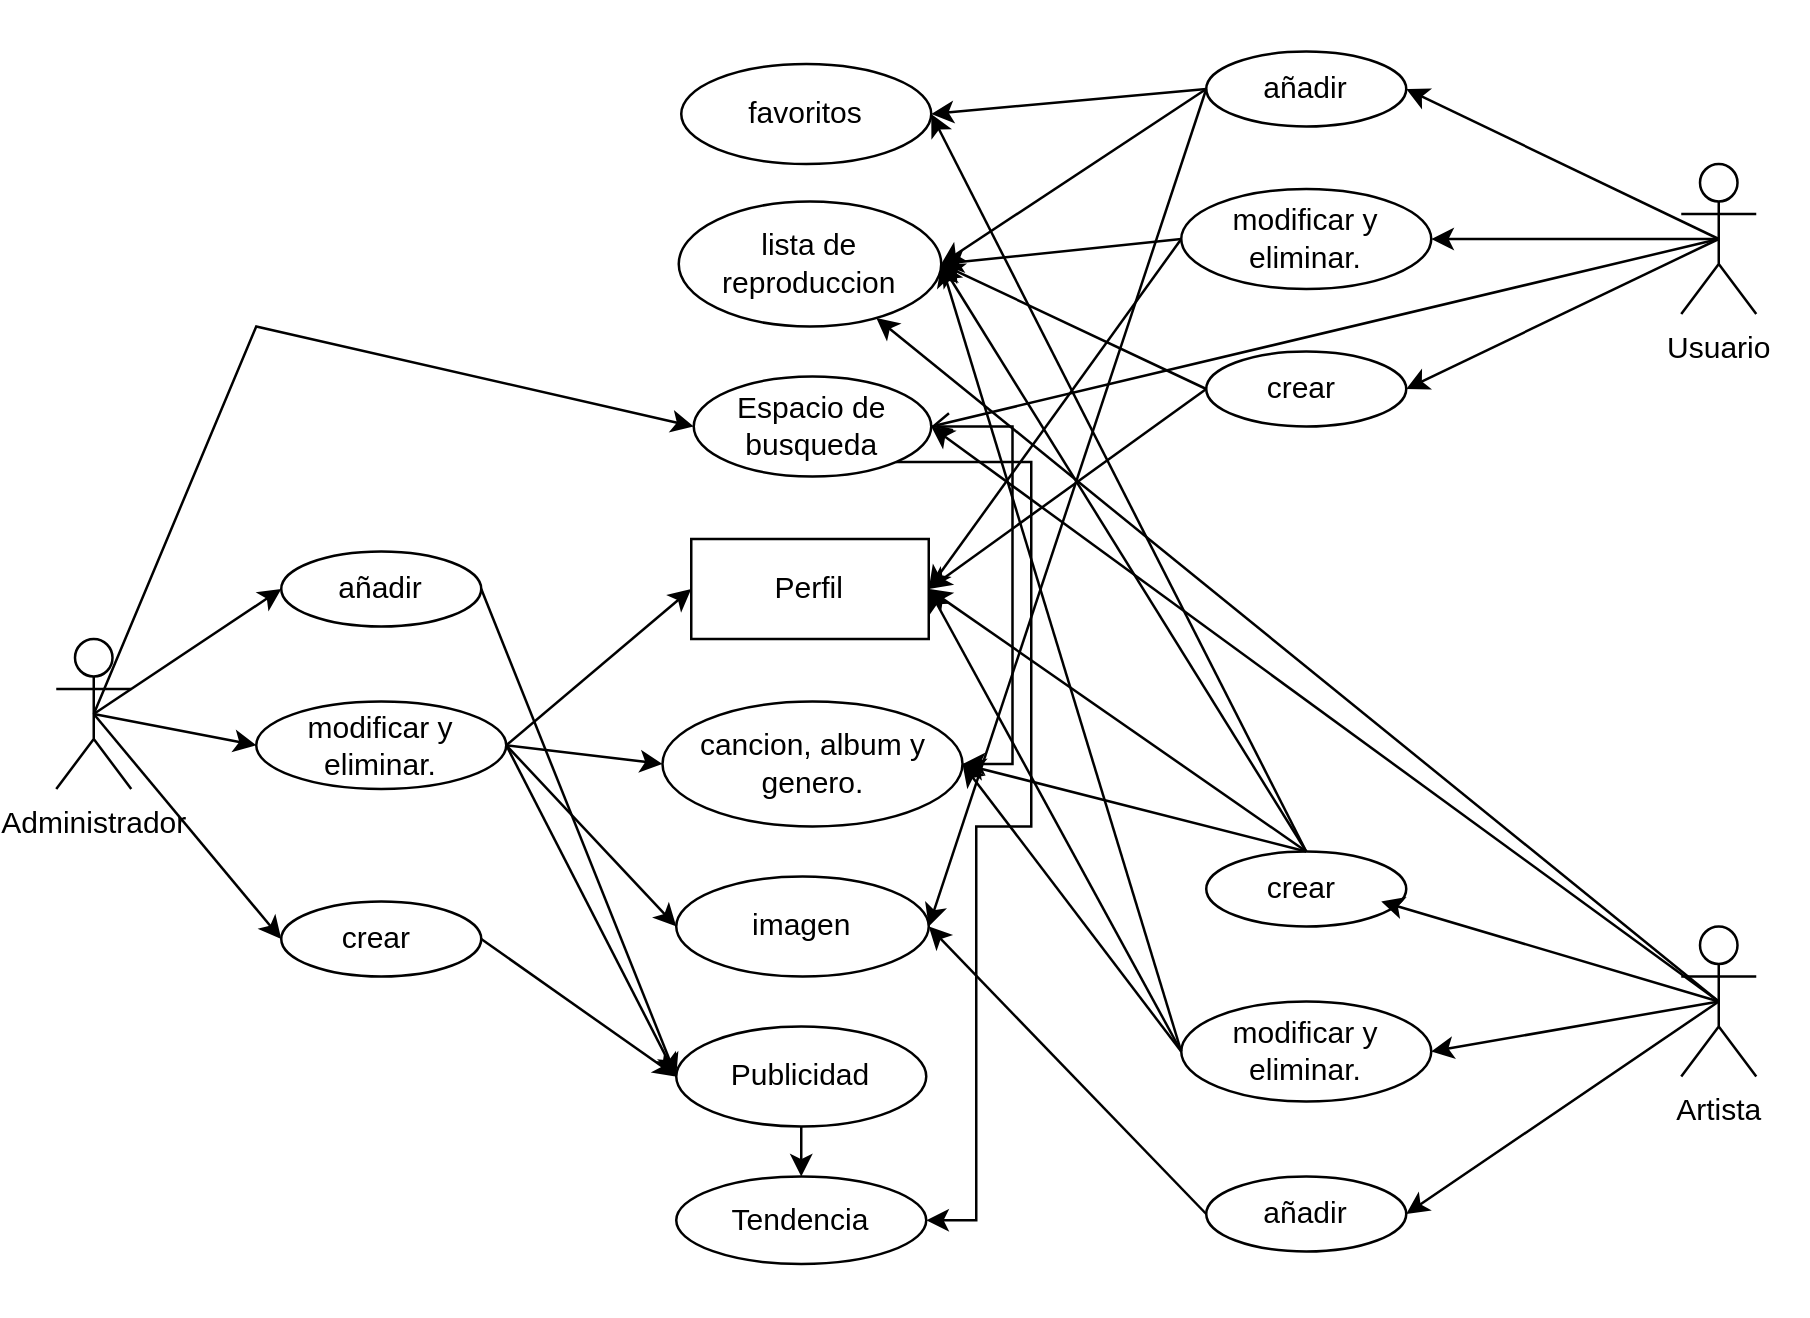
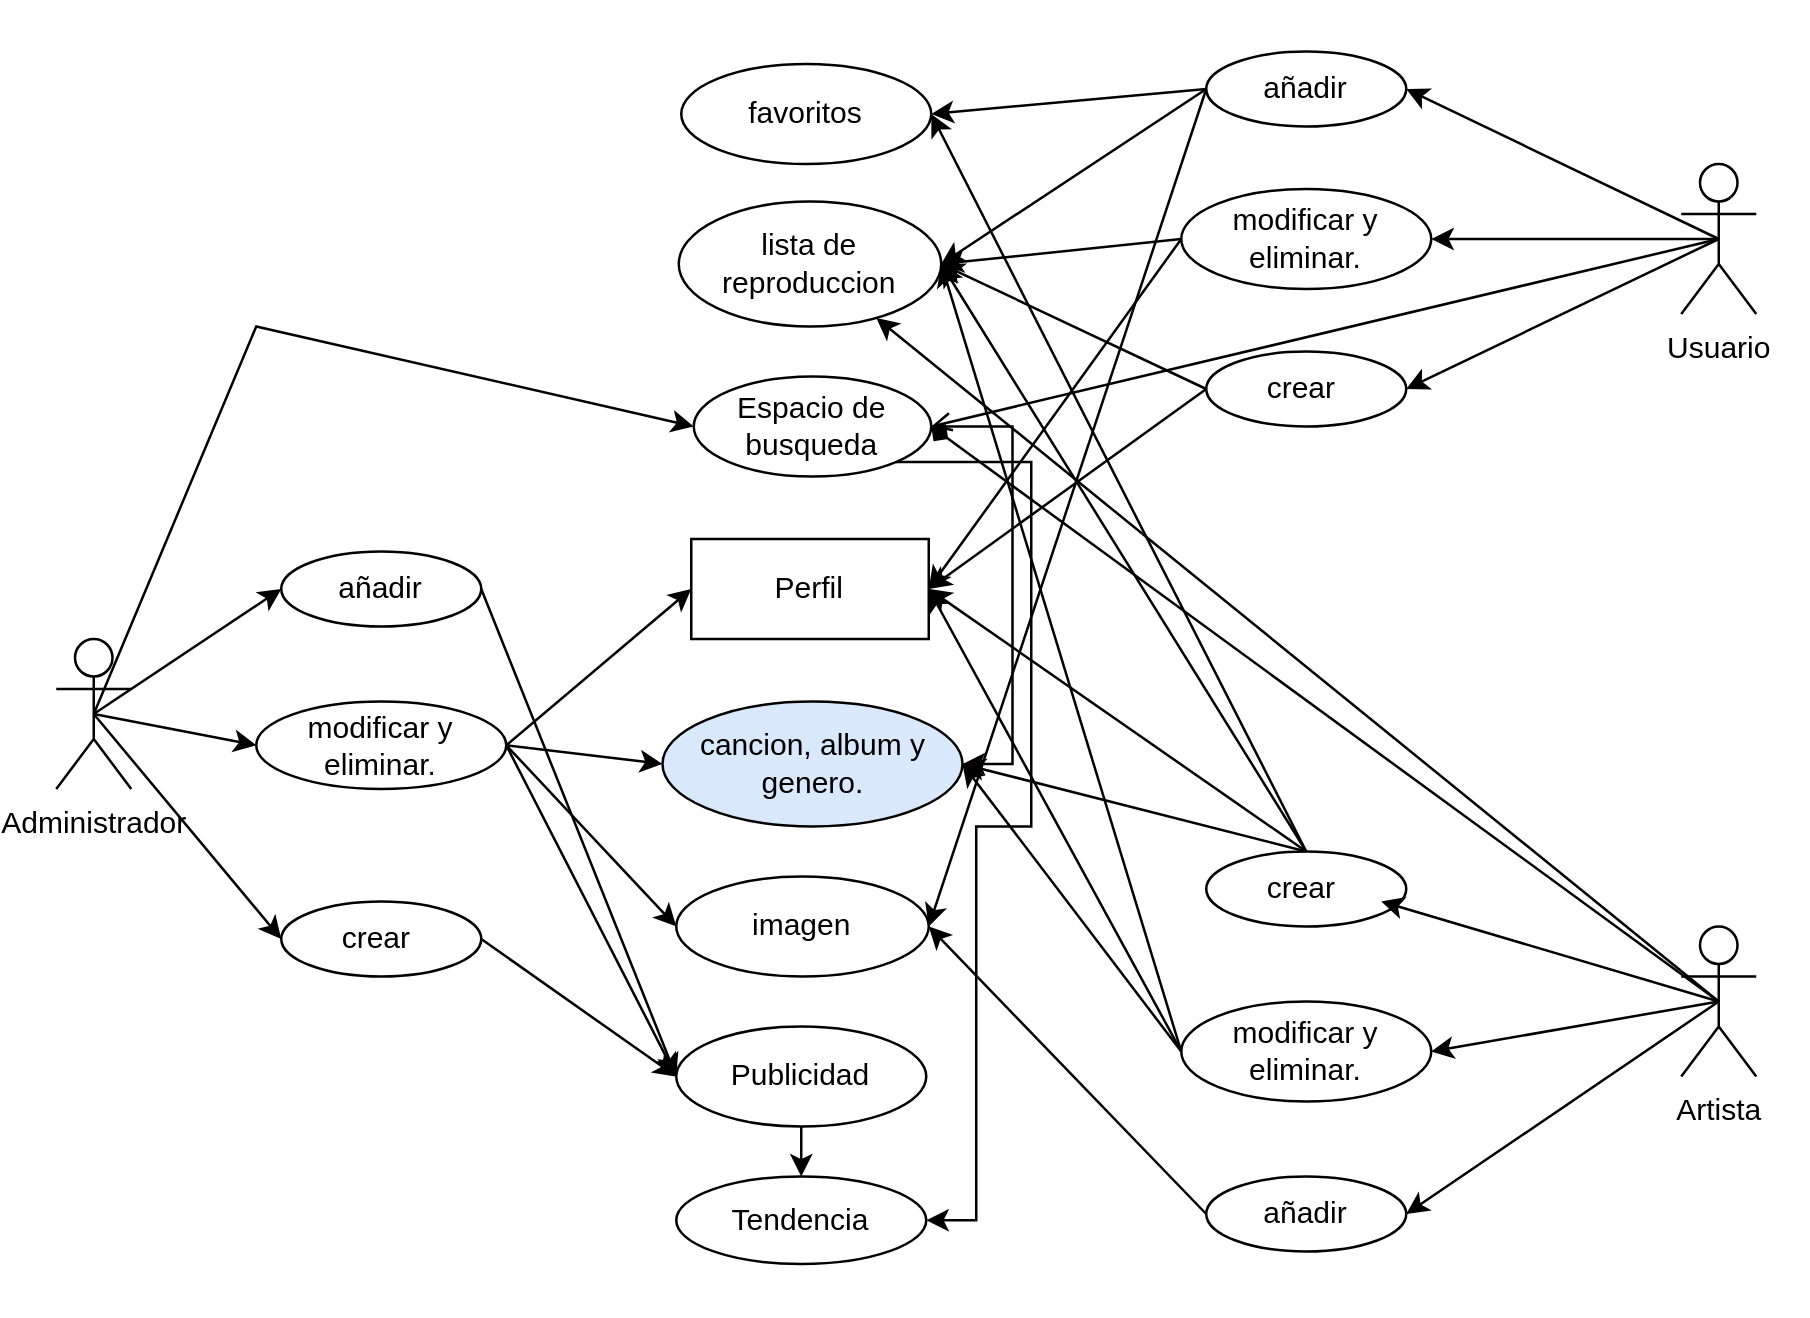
(946, 437) -> (948, 438)
(813, 764) -> (813, 764)
